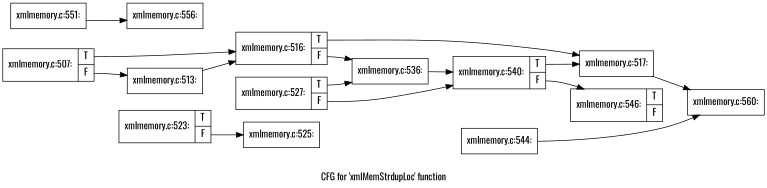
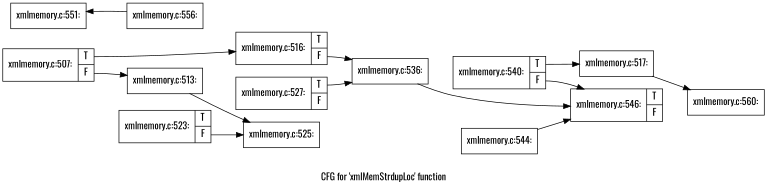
(103, 21) -> (110, 11)
(450, 41) -> none
(216, 67) -> (216, 107)
(437, 72) -> (489, 101)
(387, 98) -> none
(617, 136) -> (551, 125)
